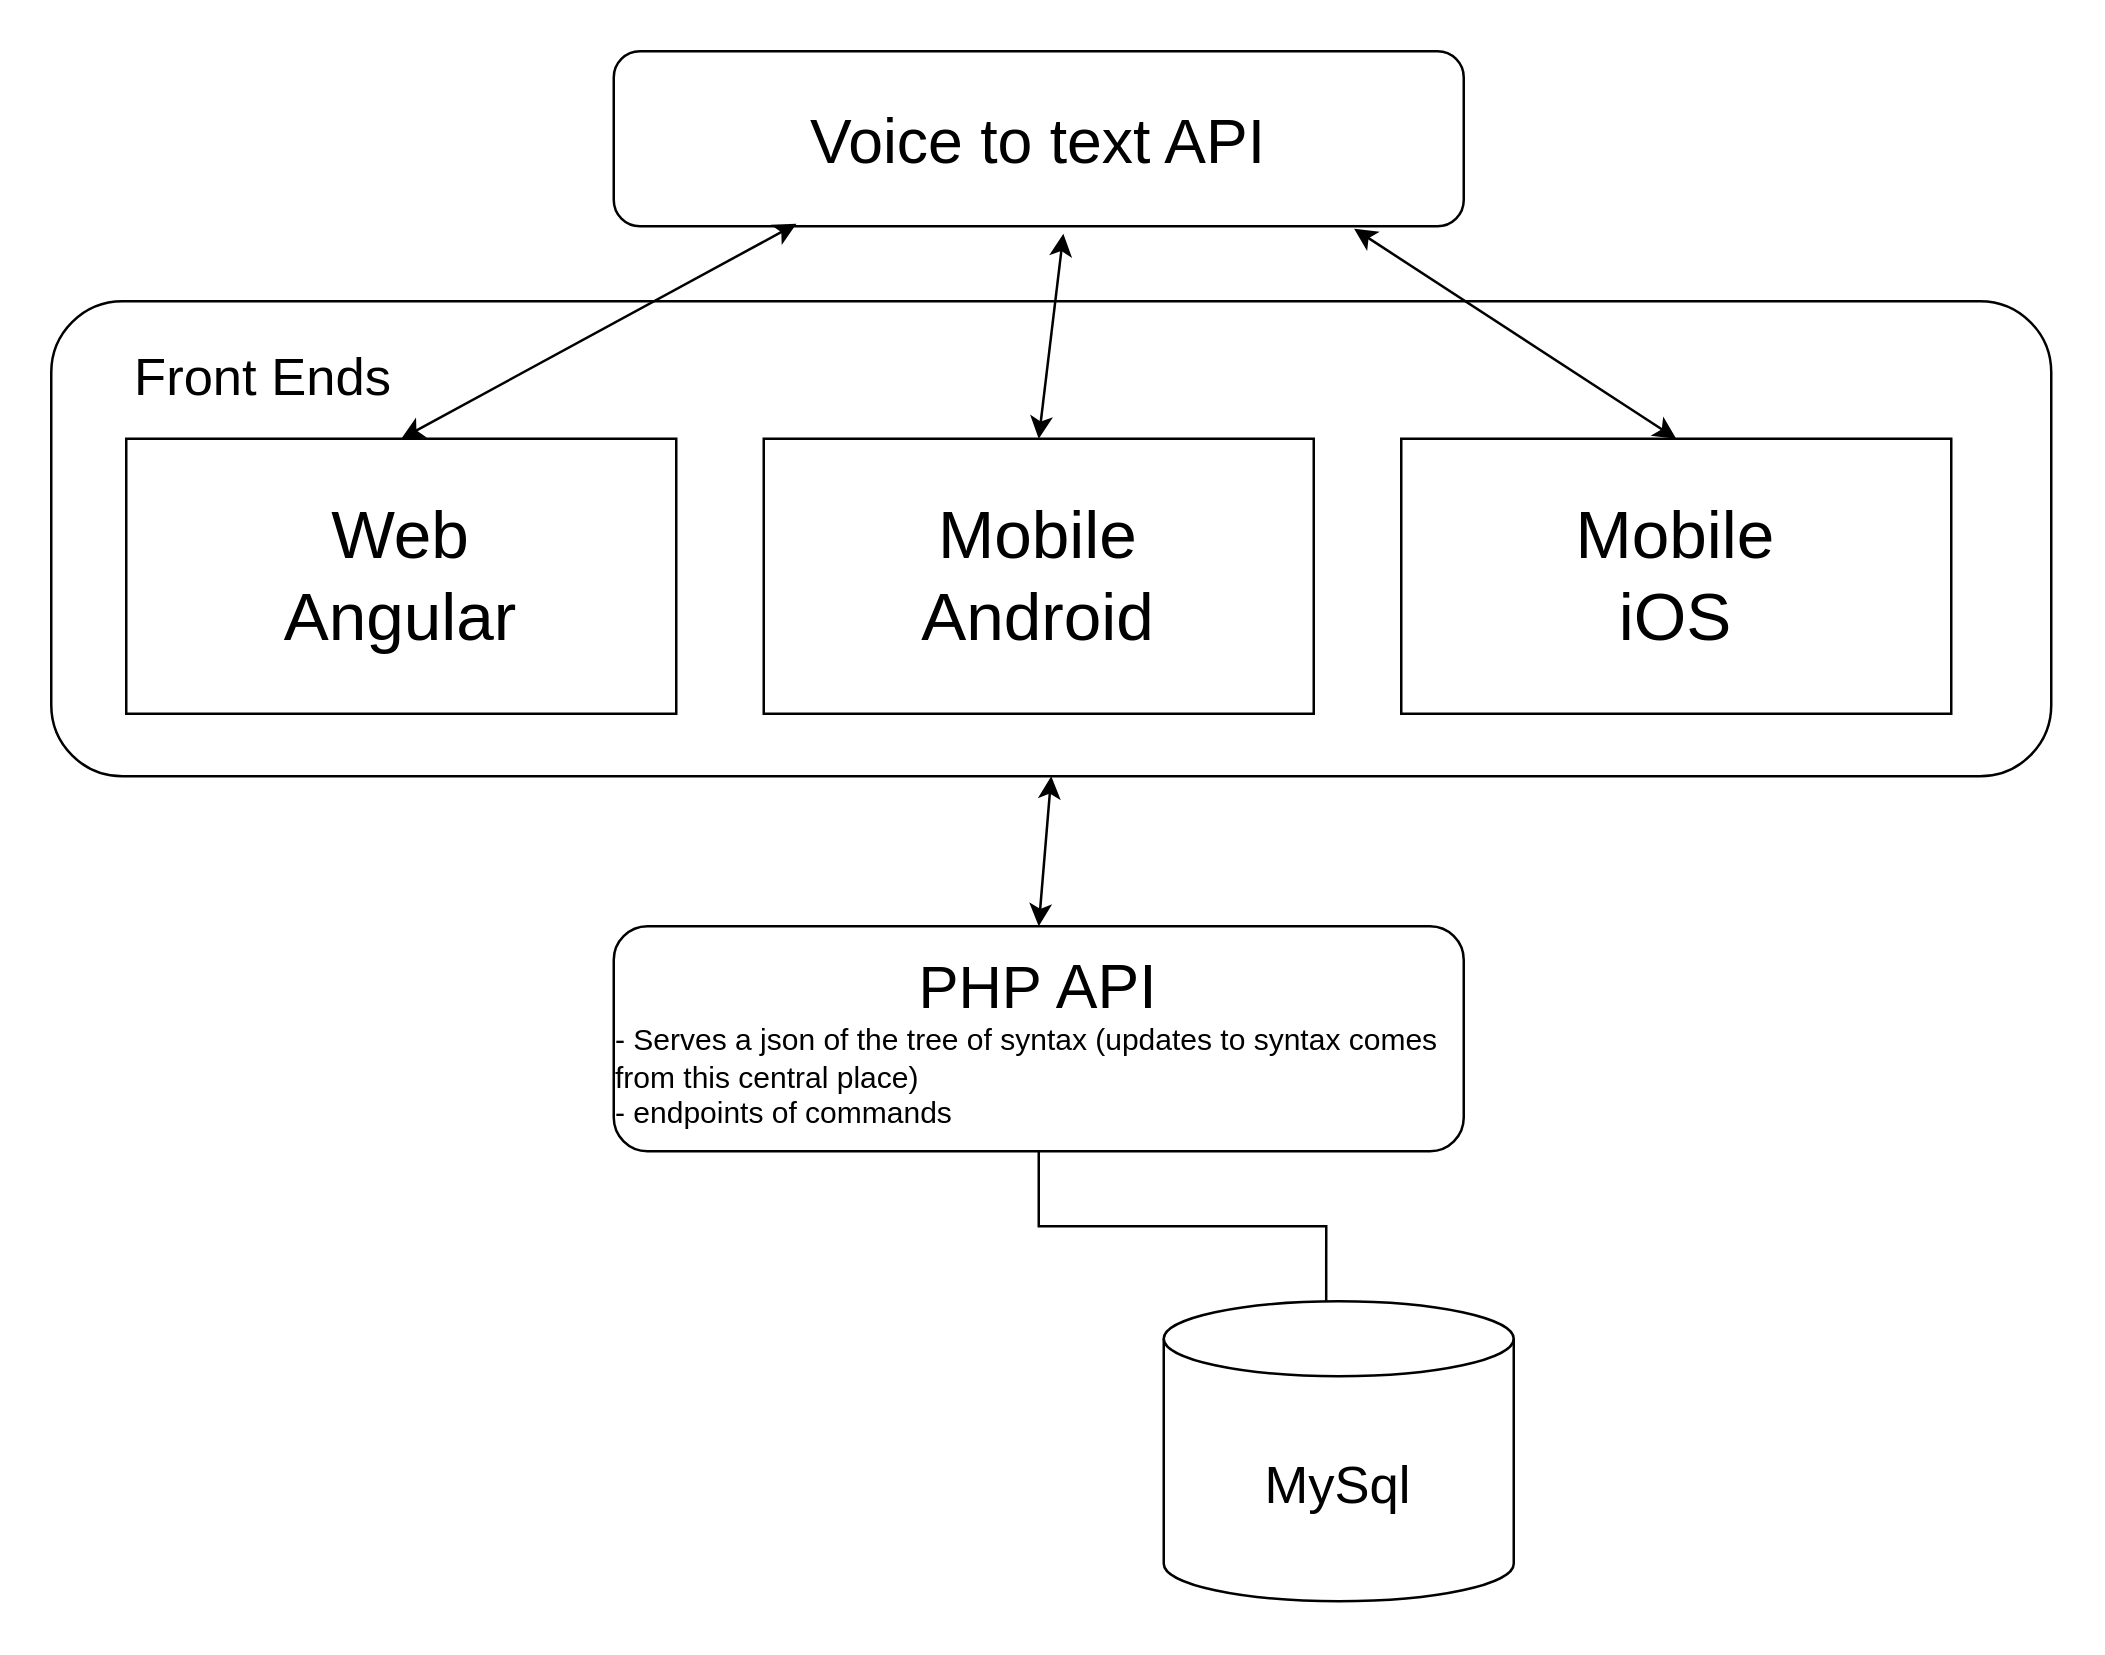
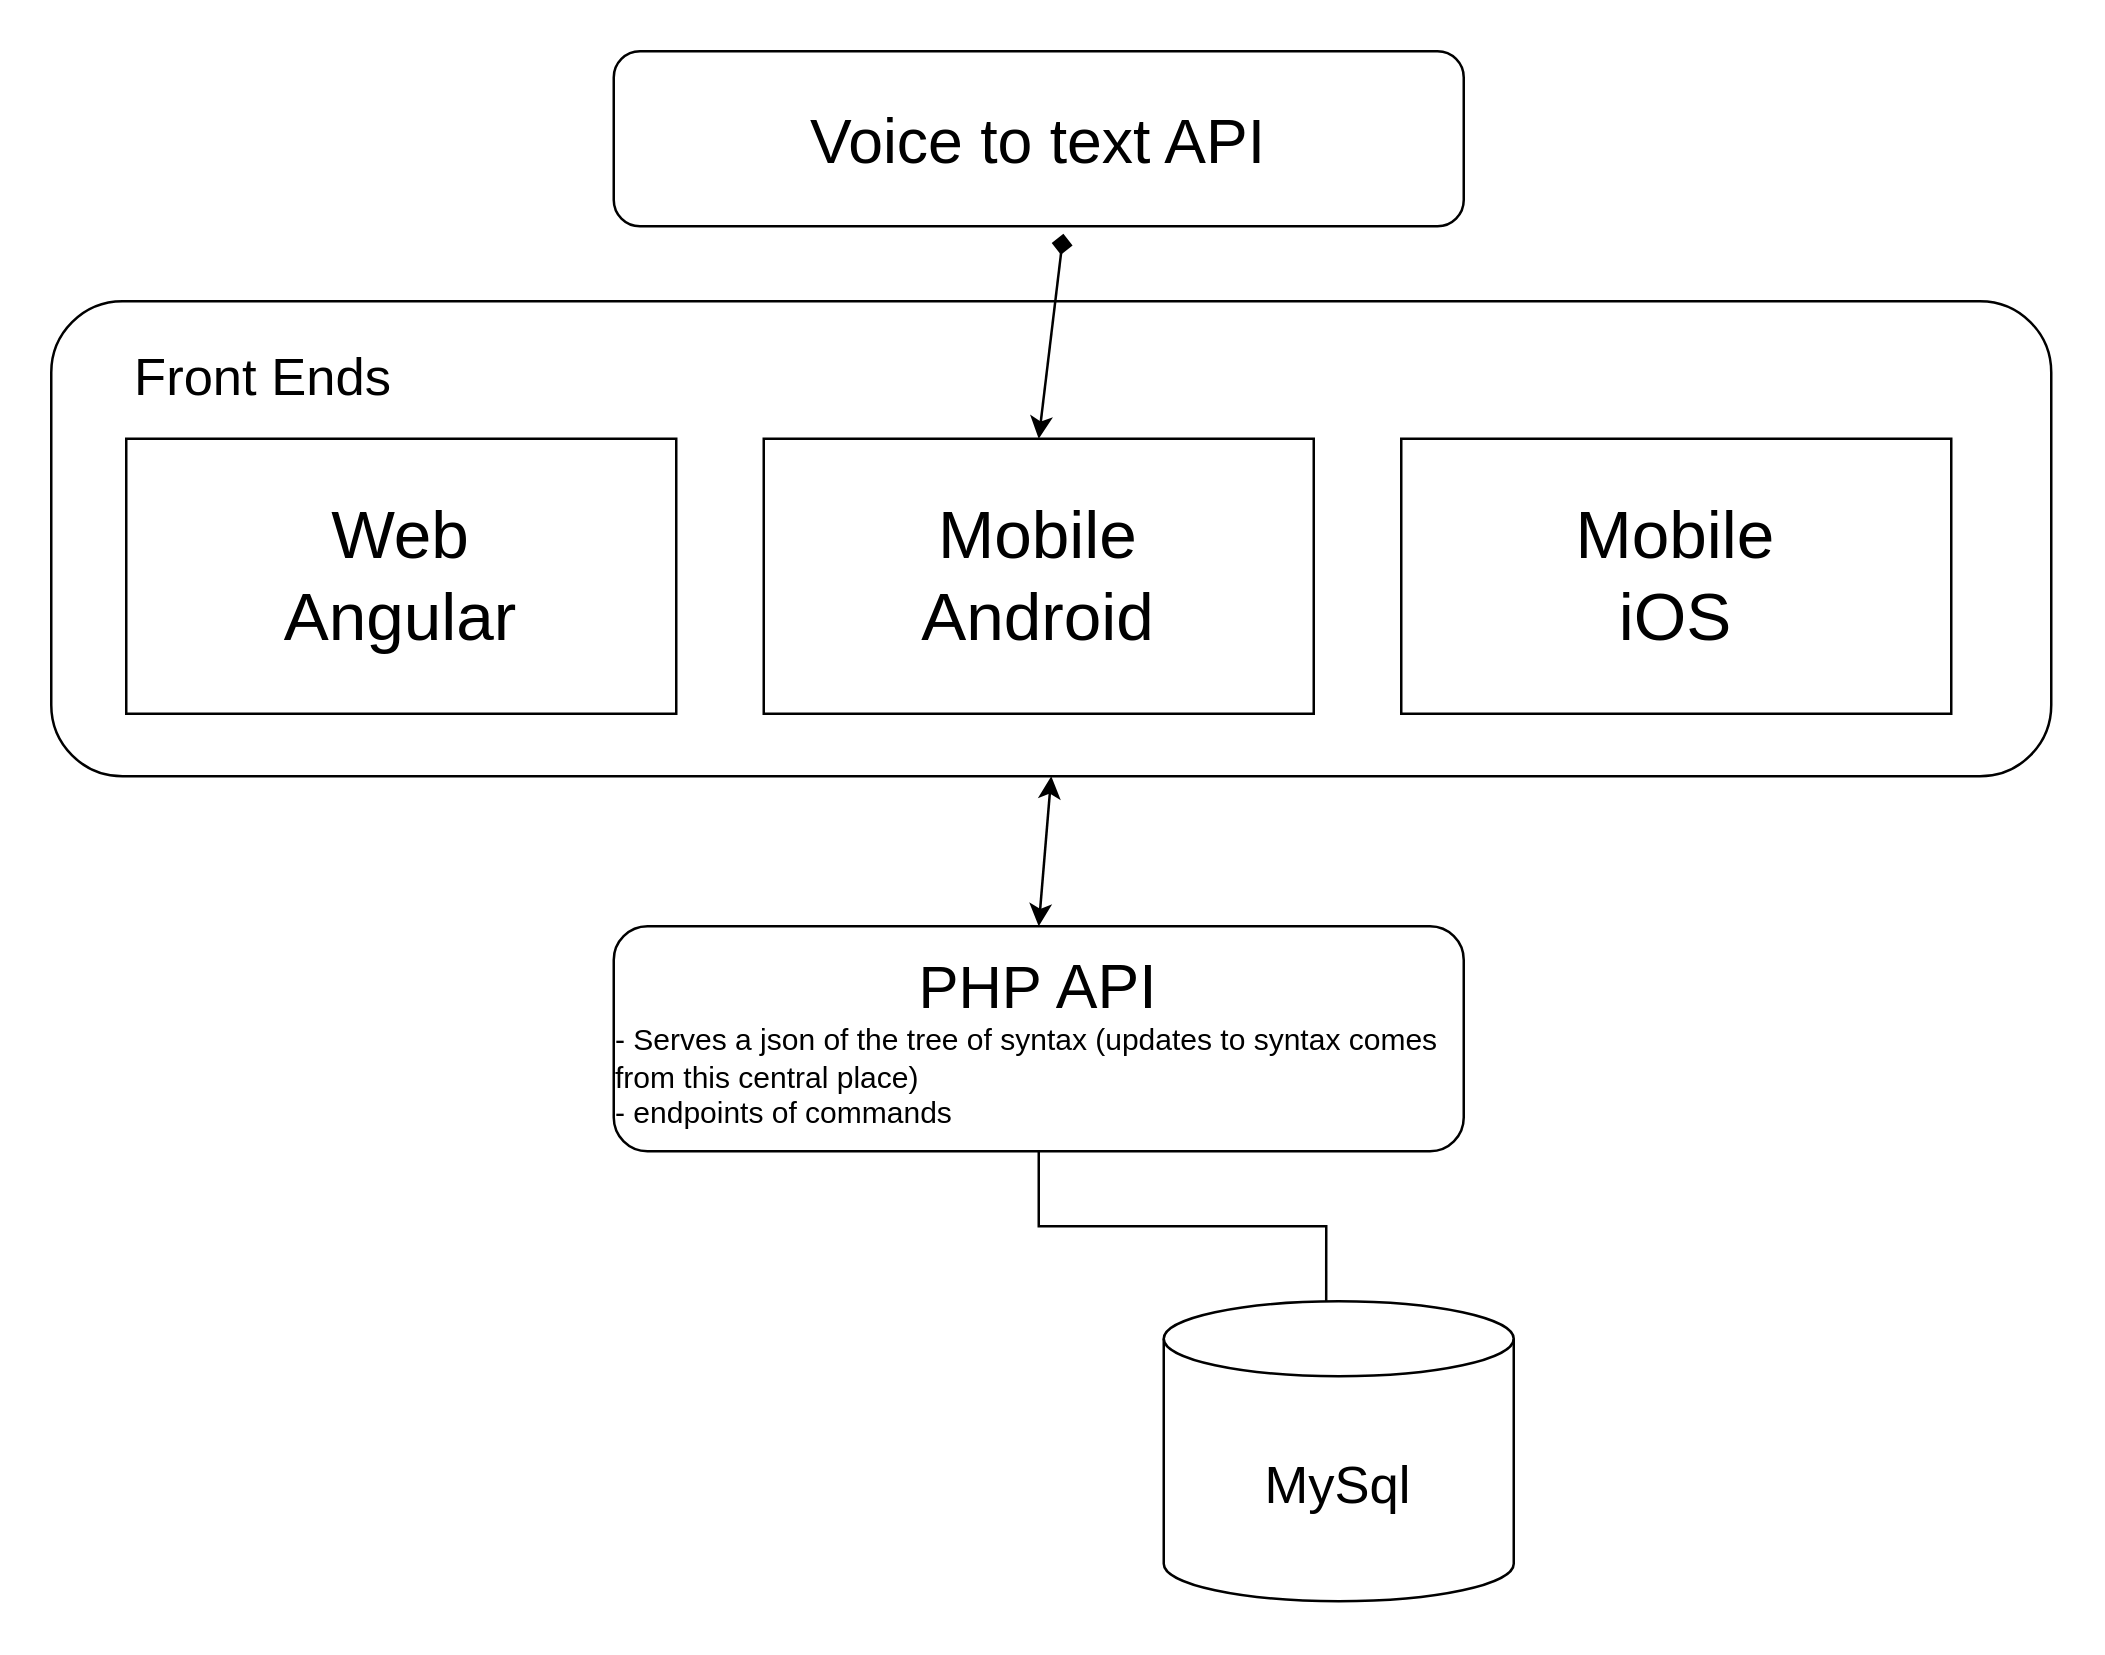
(1061, 252) -> (1061, 254)
(599, 331) -> none
(1515, 334) -> none
